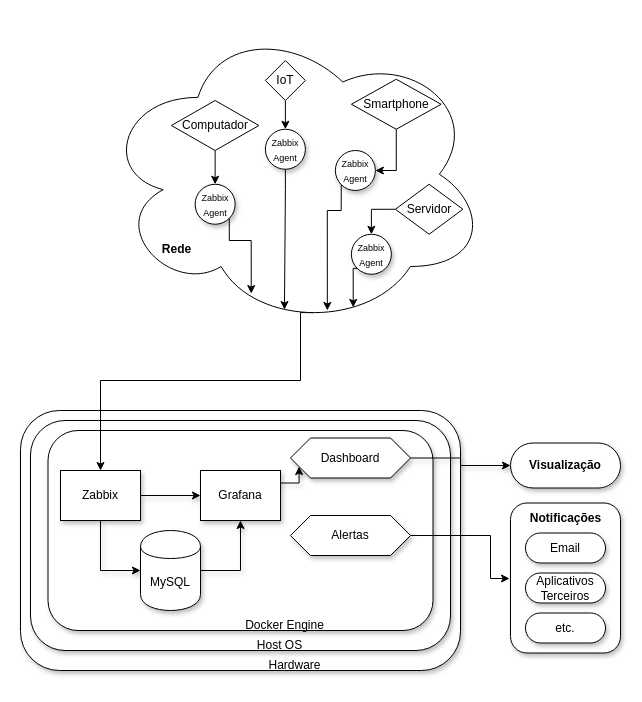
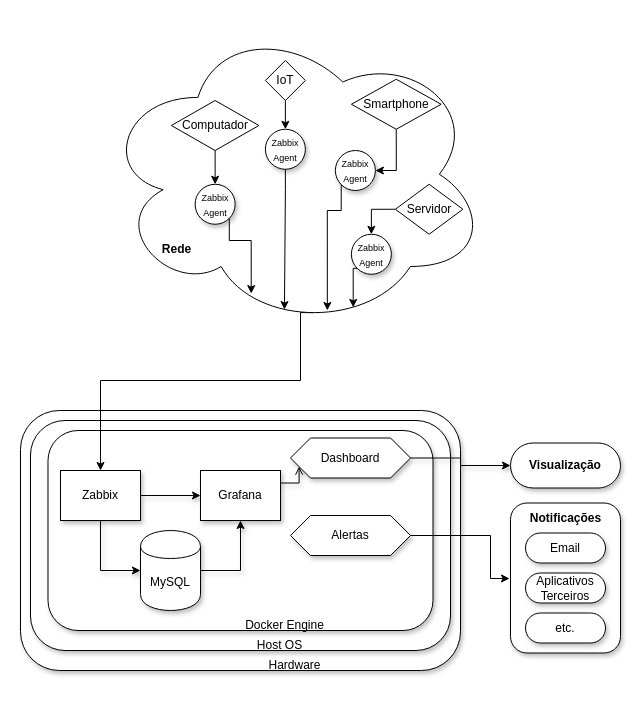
(299, 475) -> (299, 473)
